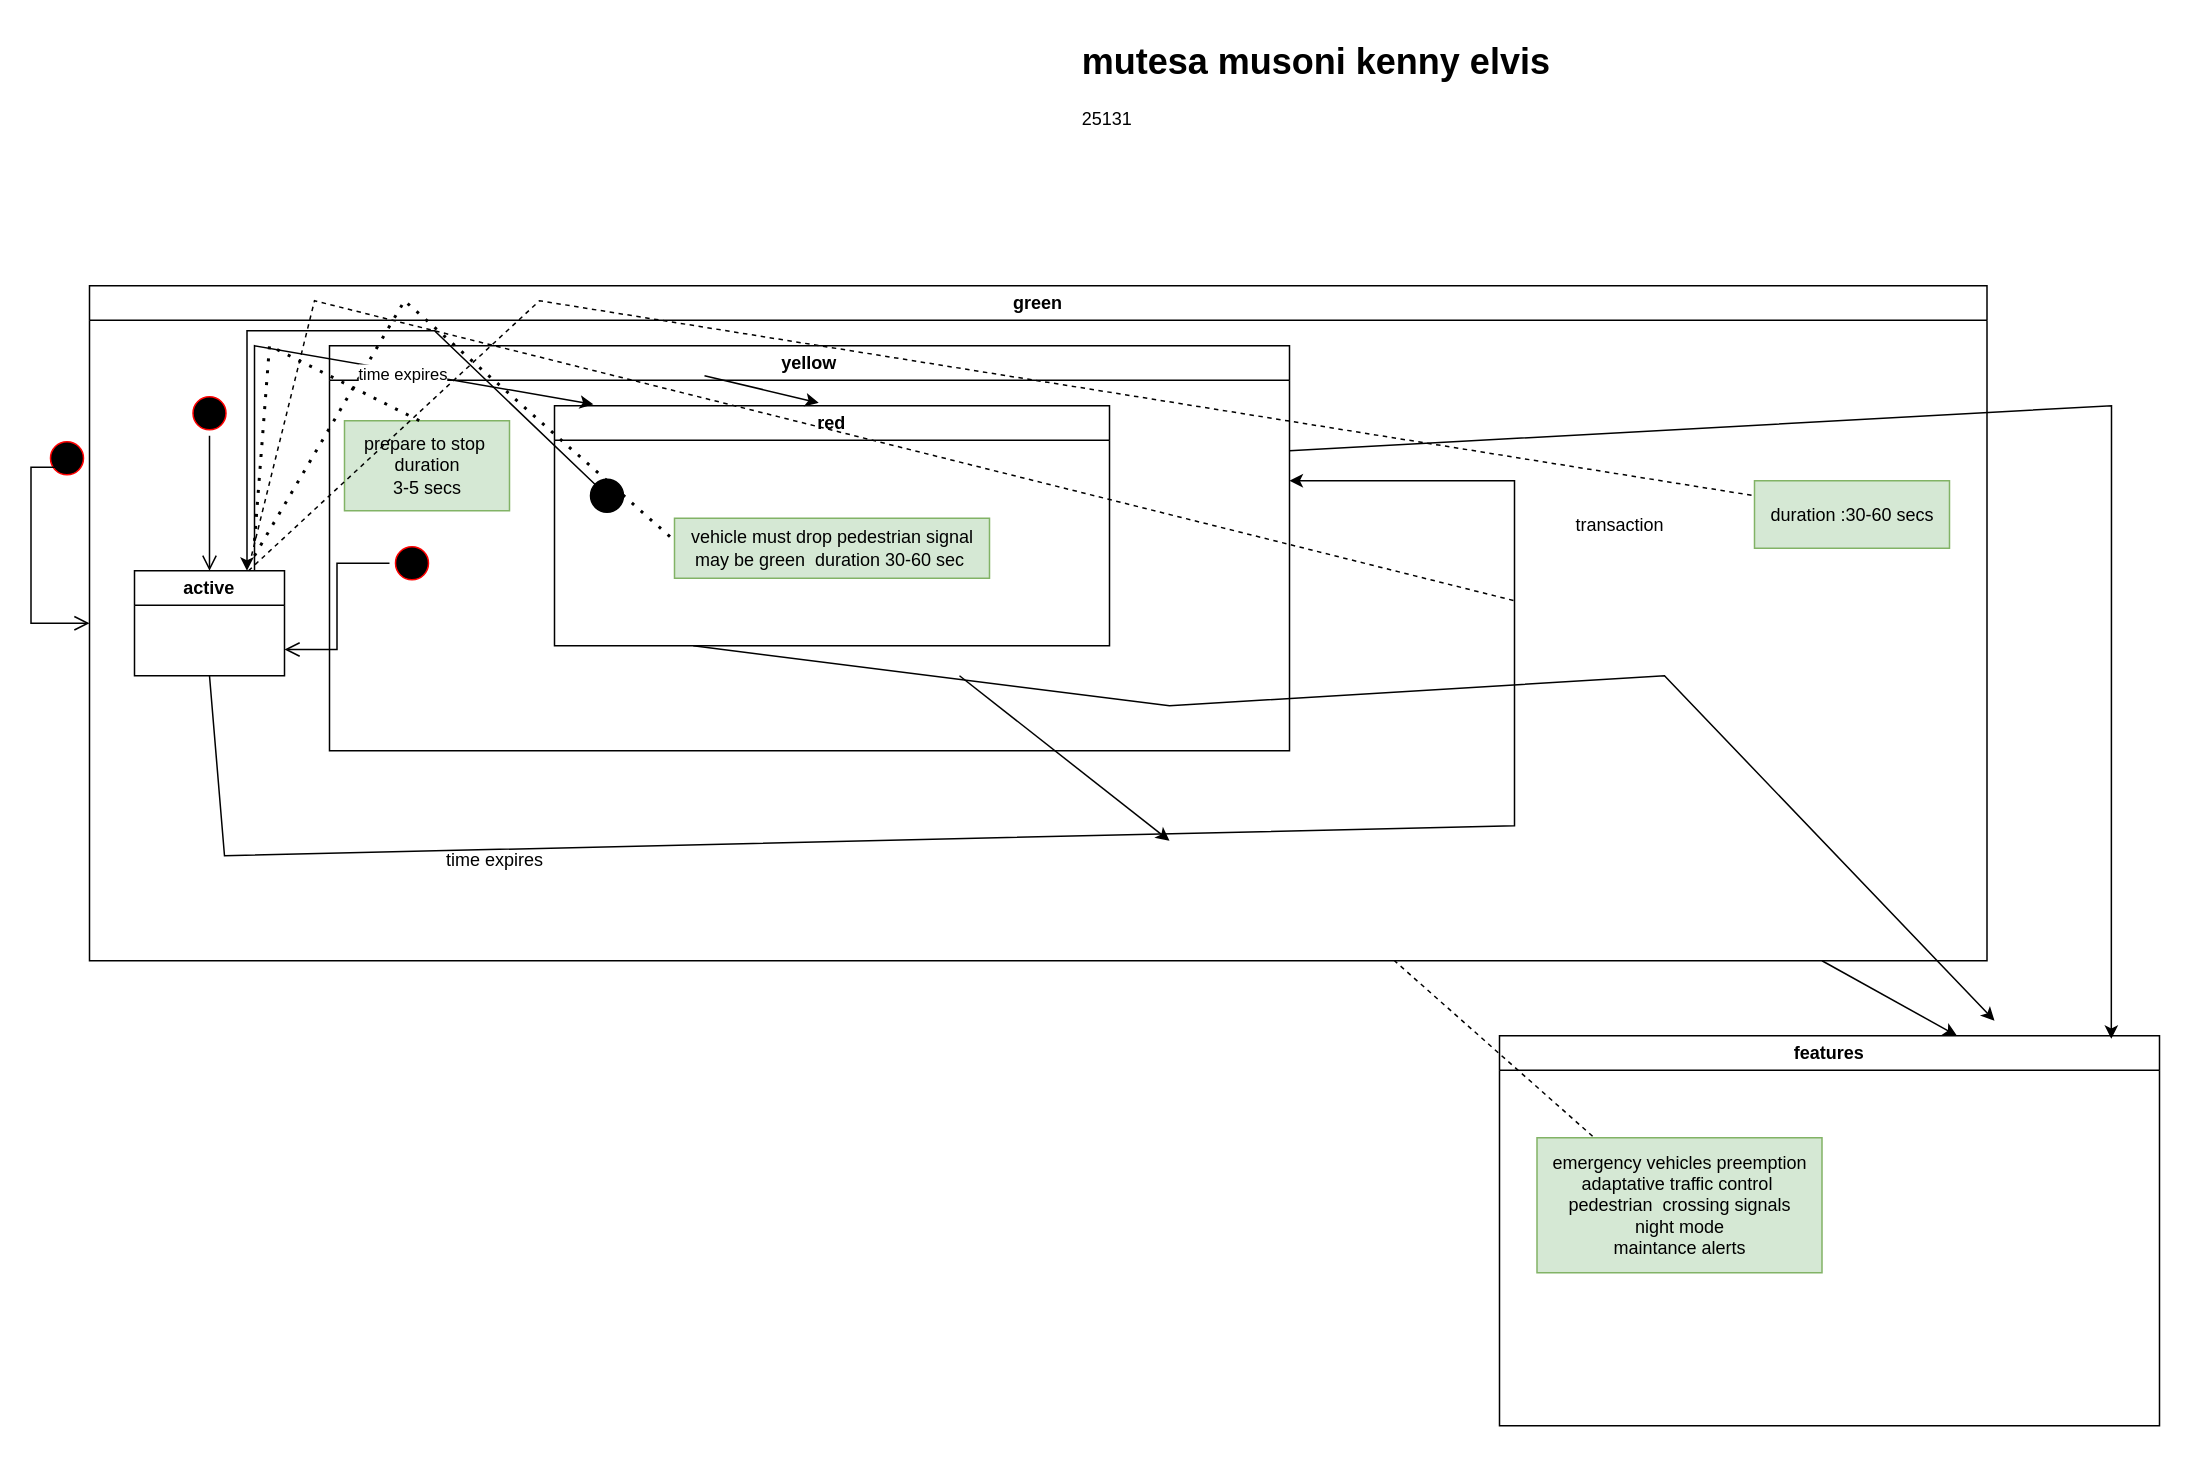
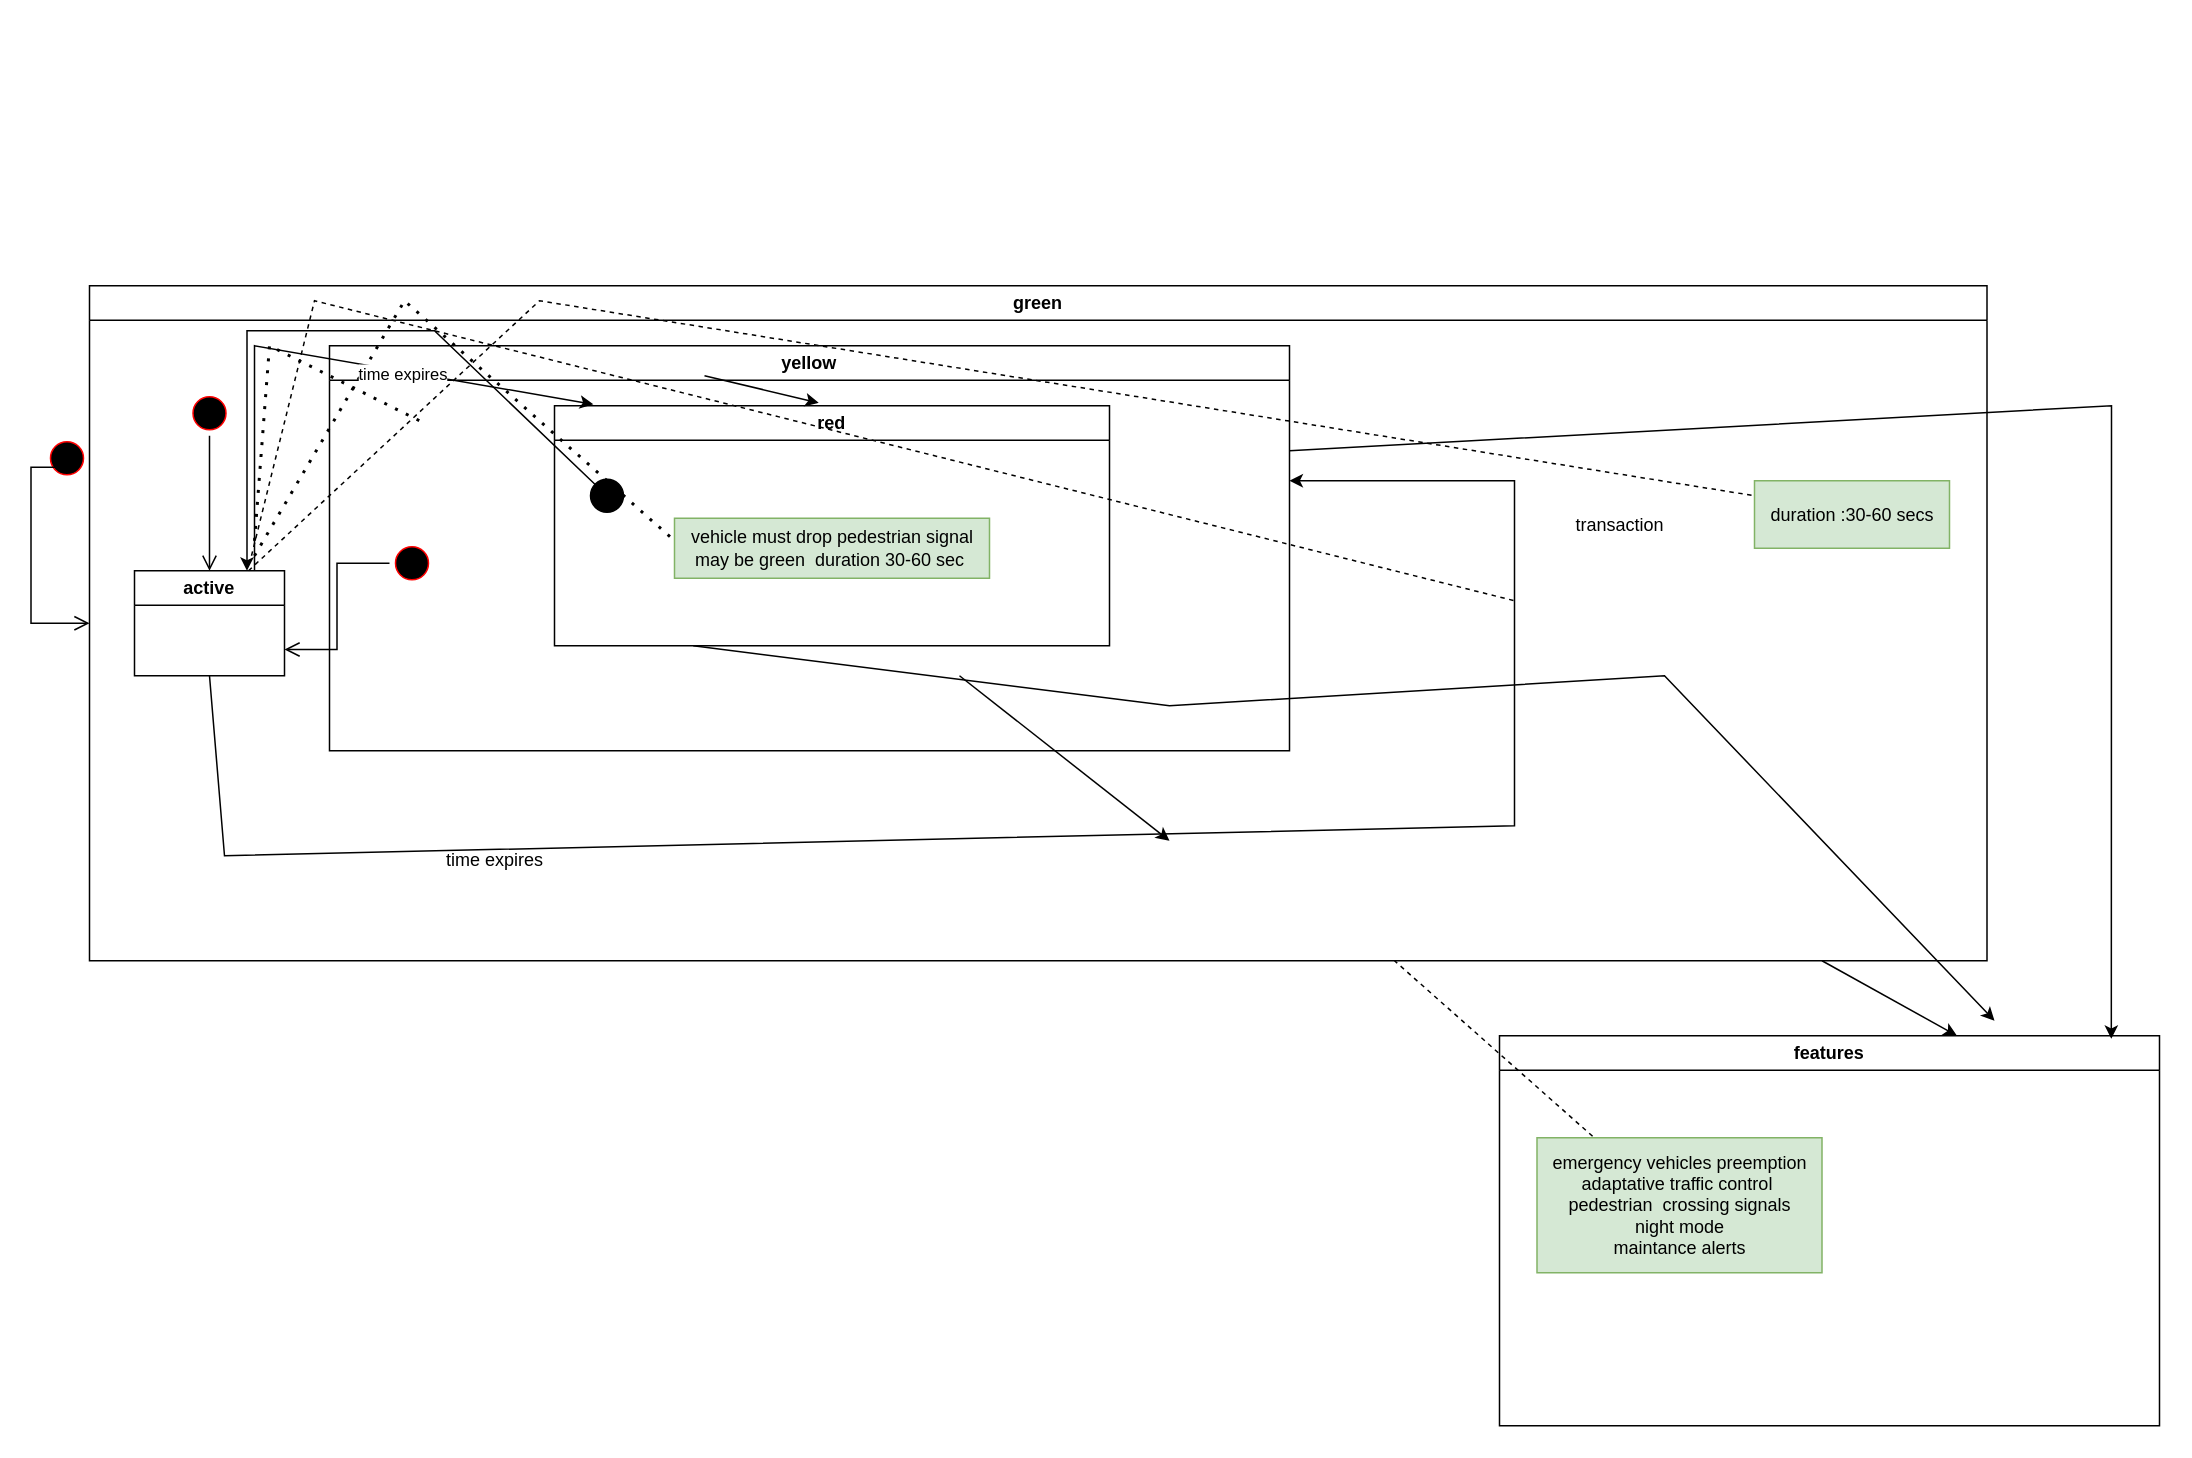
(1492, 121) -> none
(427, 466) -> none
